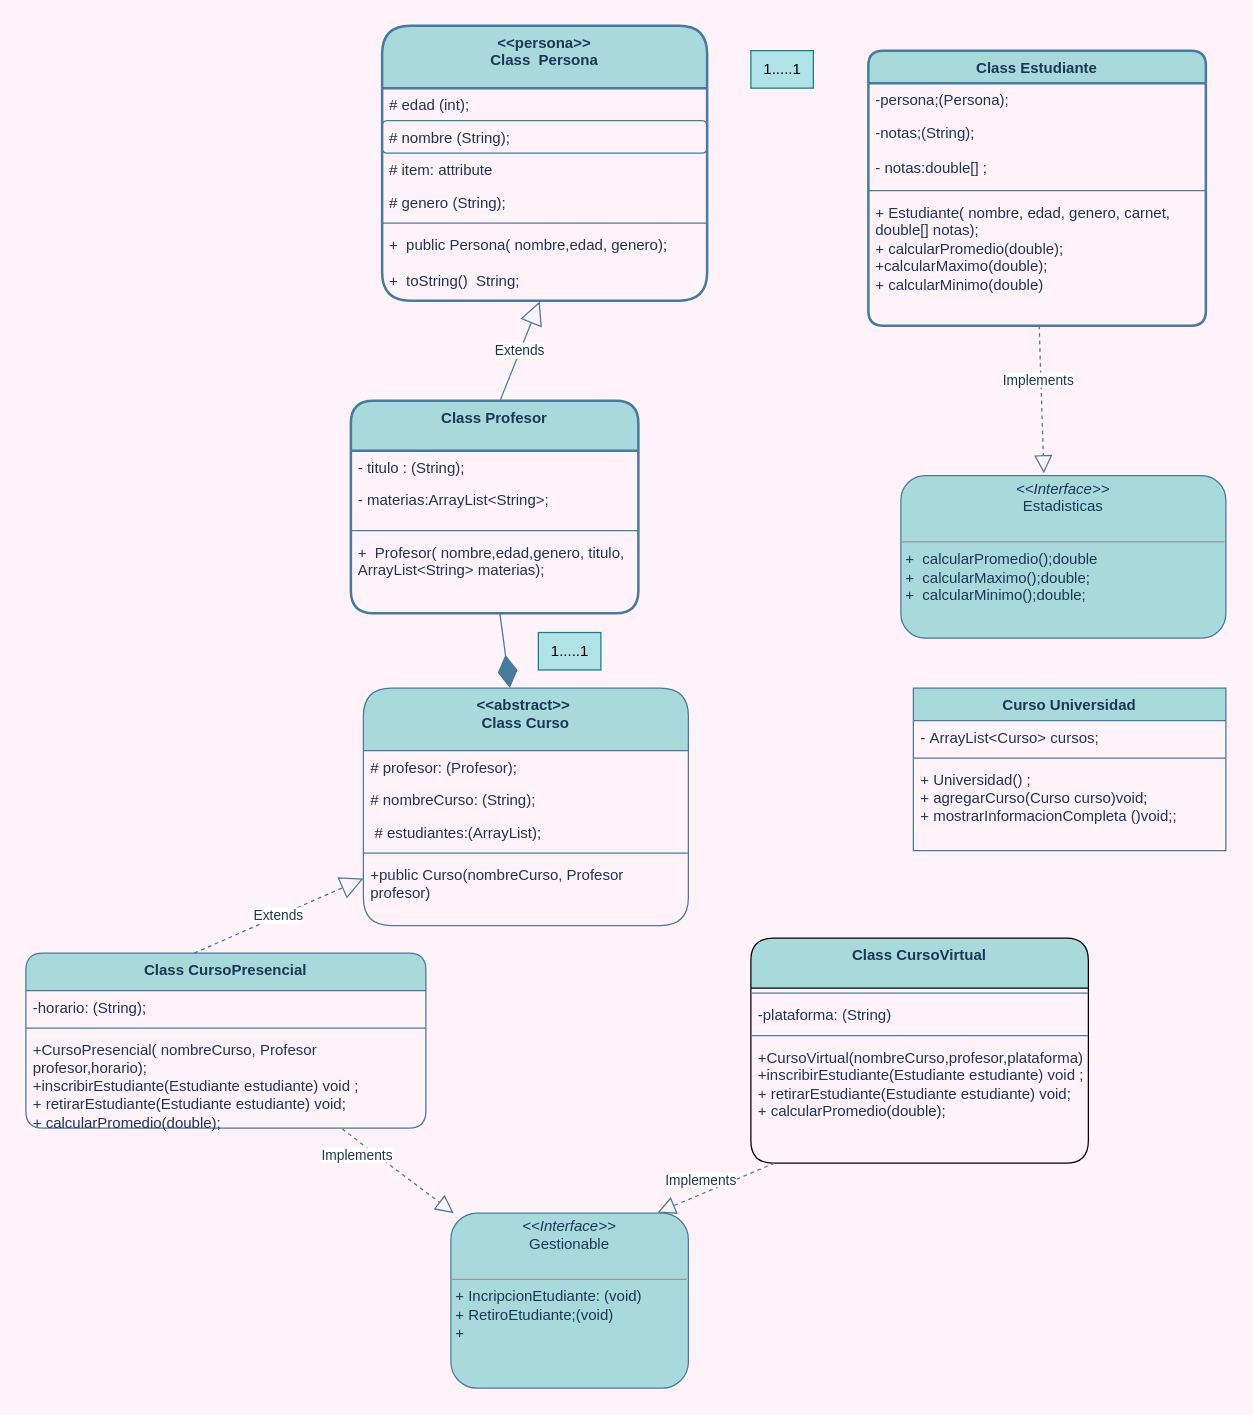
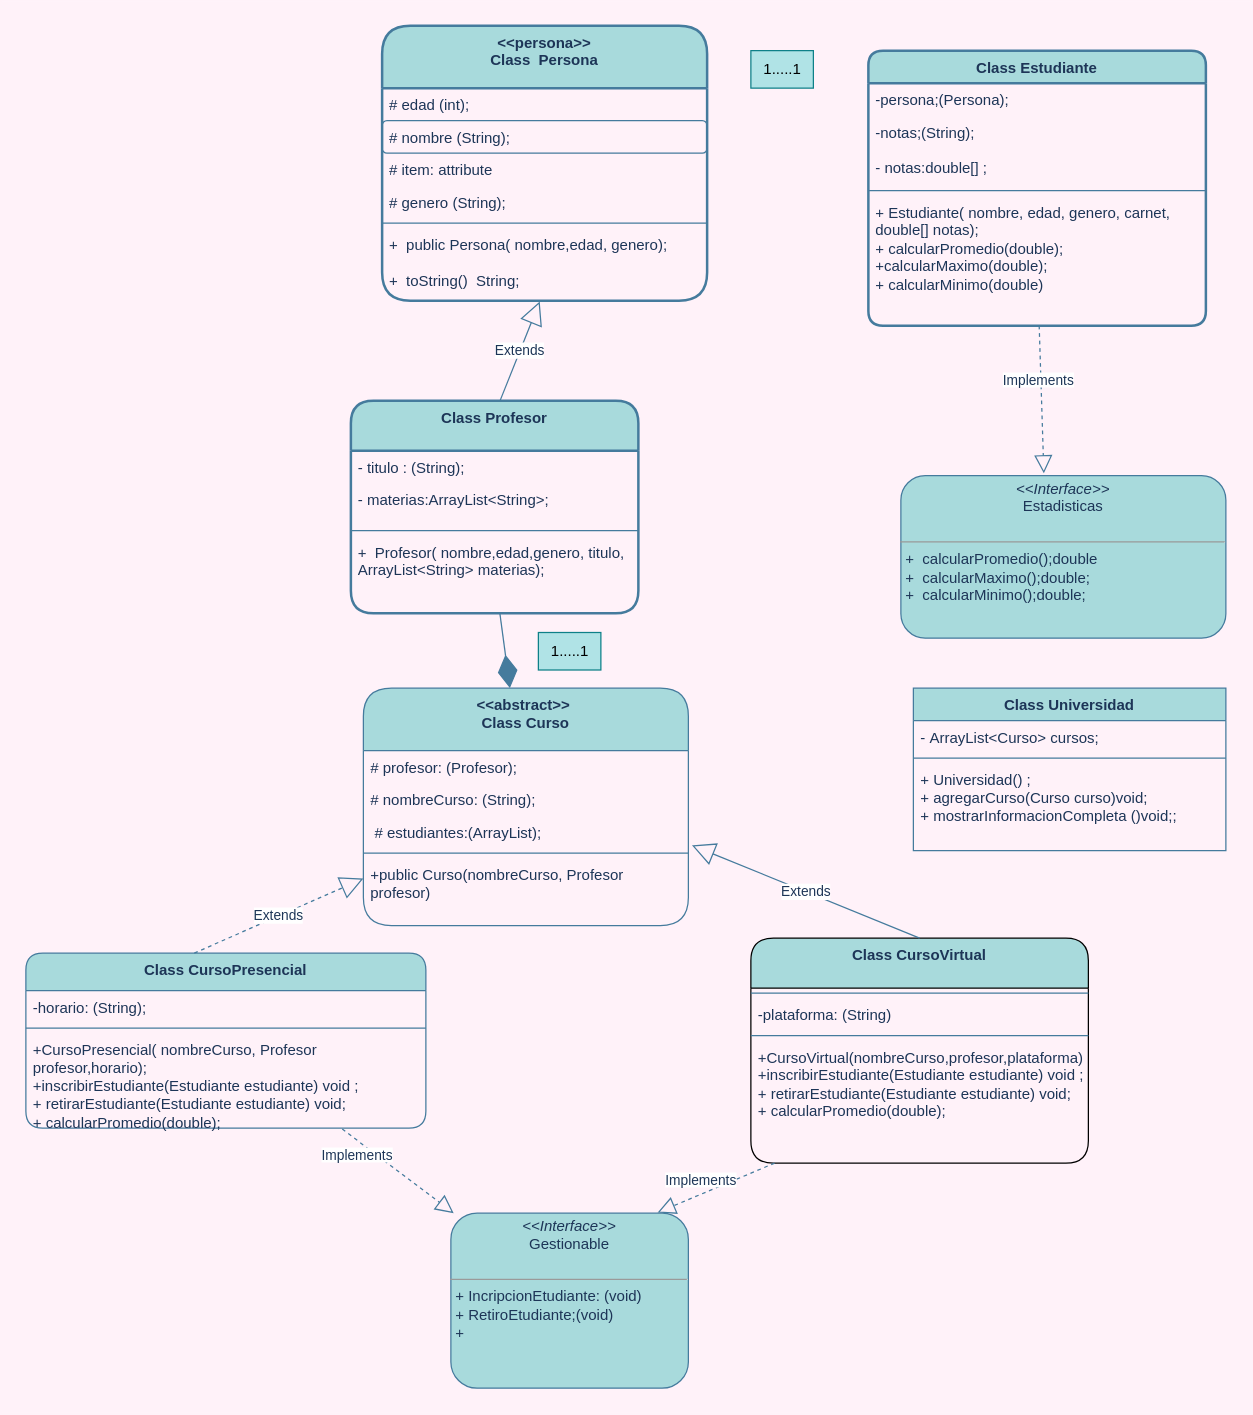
(1069, 706) -> (1069, 706)
none -> (816, 896)
